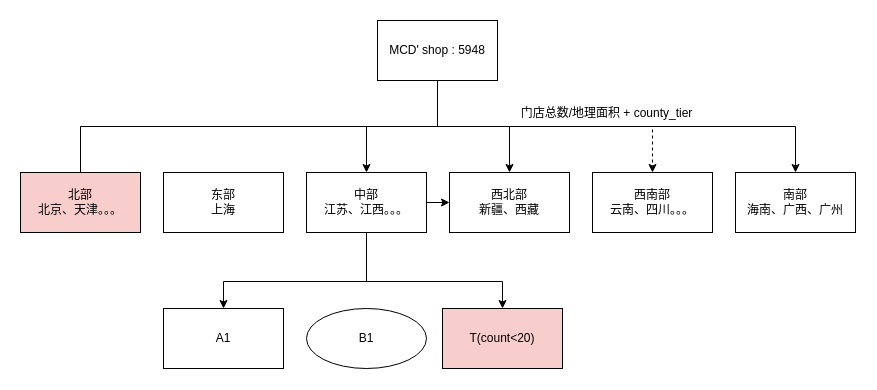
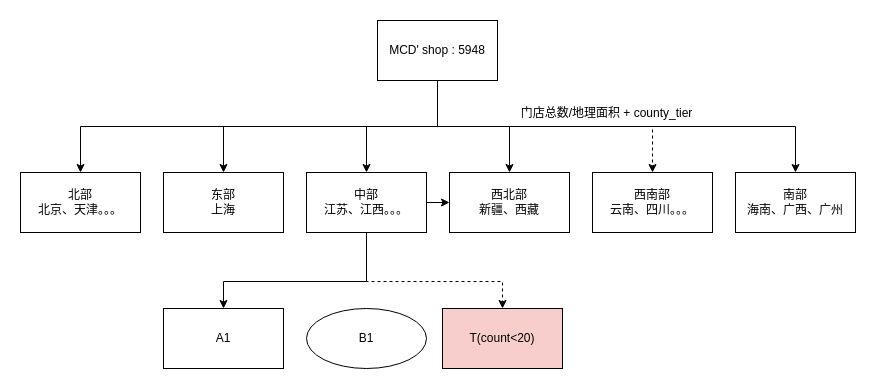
none -> (224, 147)
(81, 167) -> (81, 164)
(81, 203) -> (81, 203)
(445, 282) -> (445, 282)
